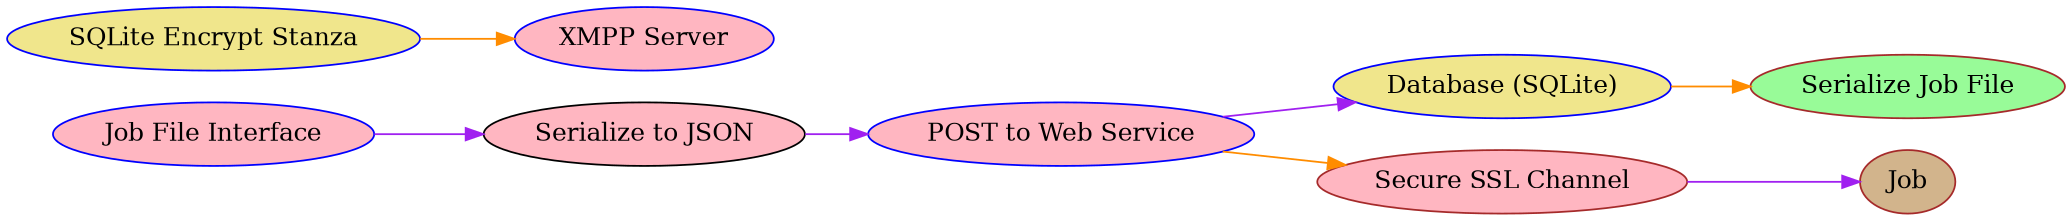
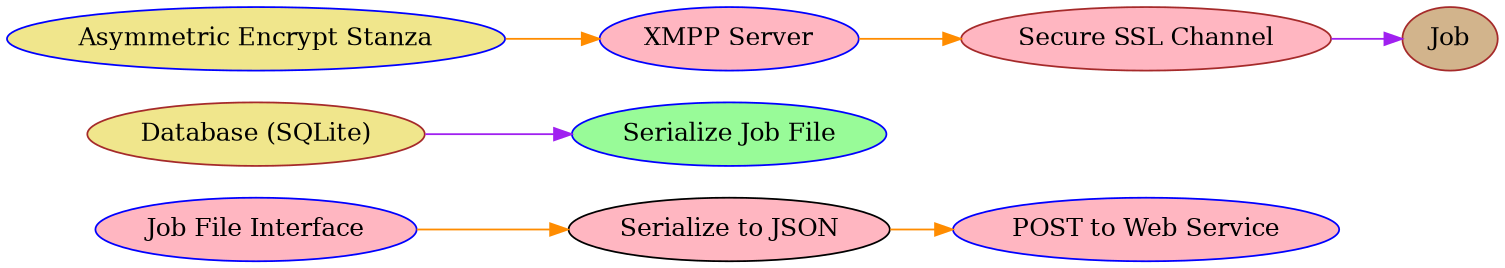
(214, 39) -> (256, 39)
(1502, 86) -> (256, 134)
(1702, 86) -> (490, 134)
(1908, 86) -> (729, 134)
(1280, 110) -> none
(420, 134) -> (483, 229)
(828, 134) -> (913, 229)
(1275, 157) -> (901, 39)
